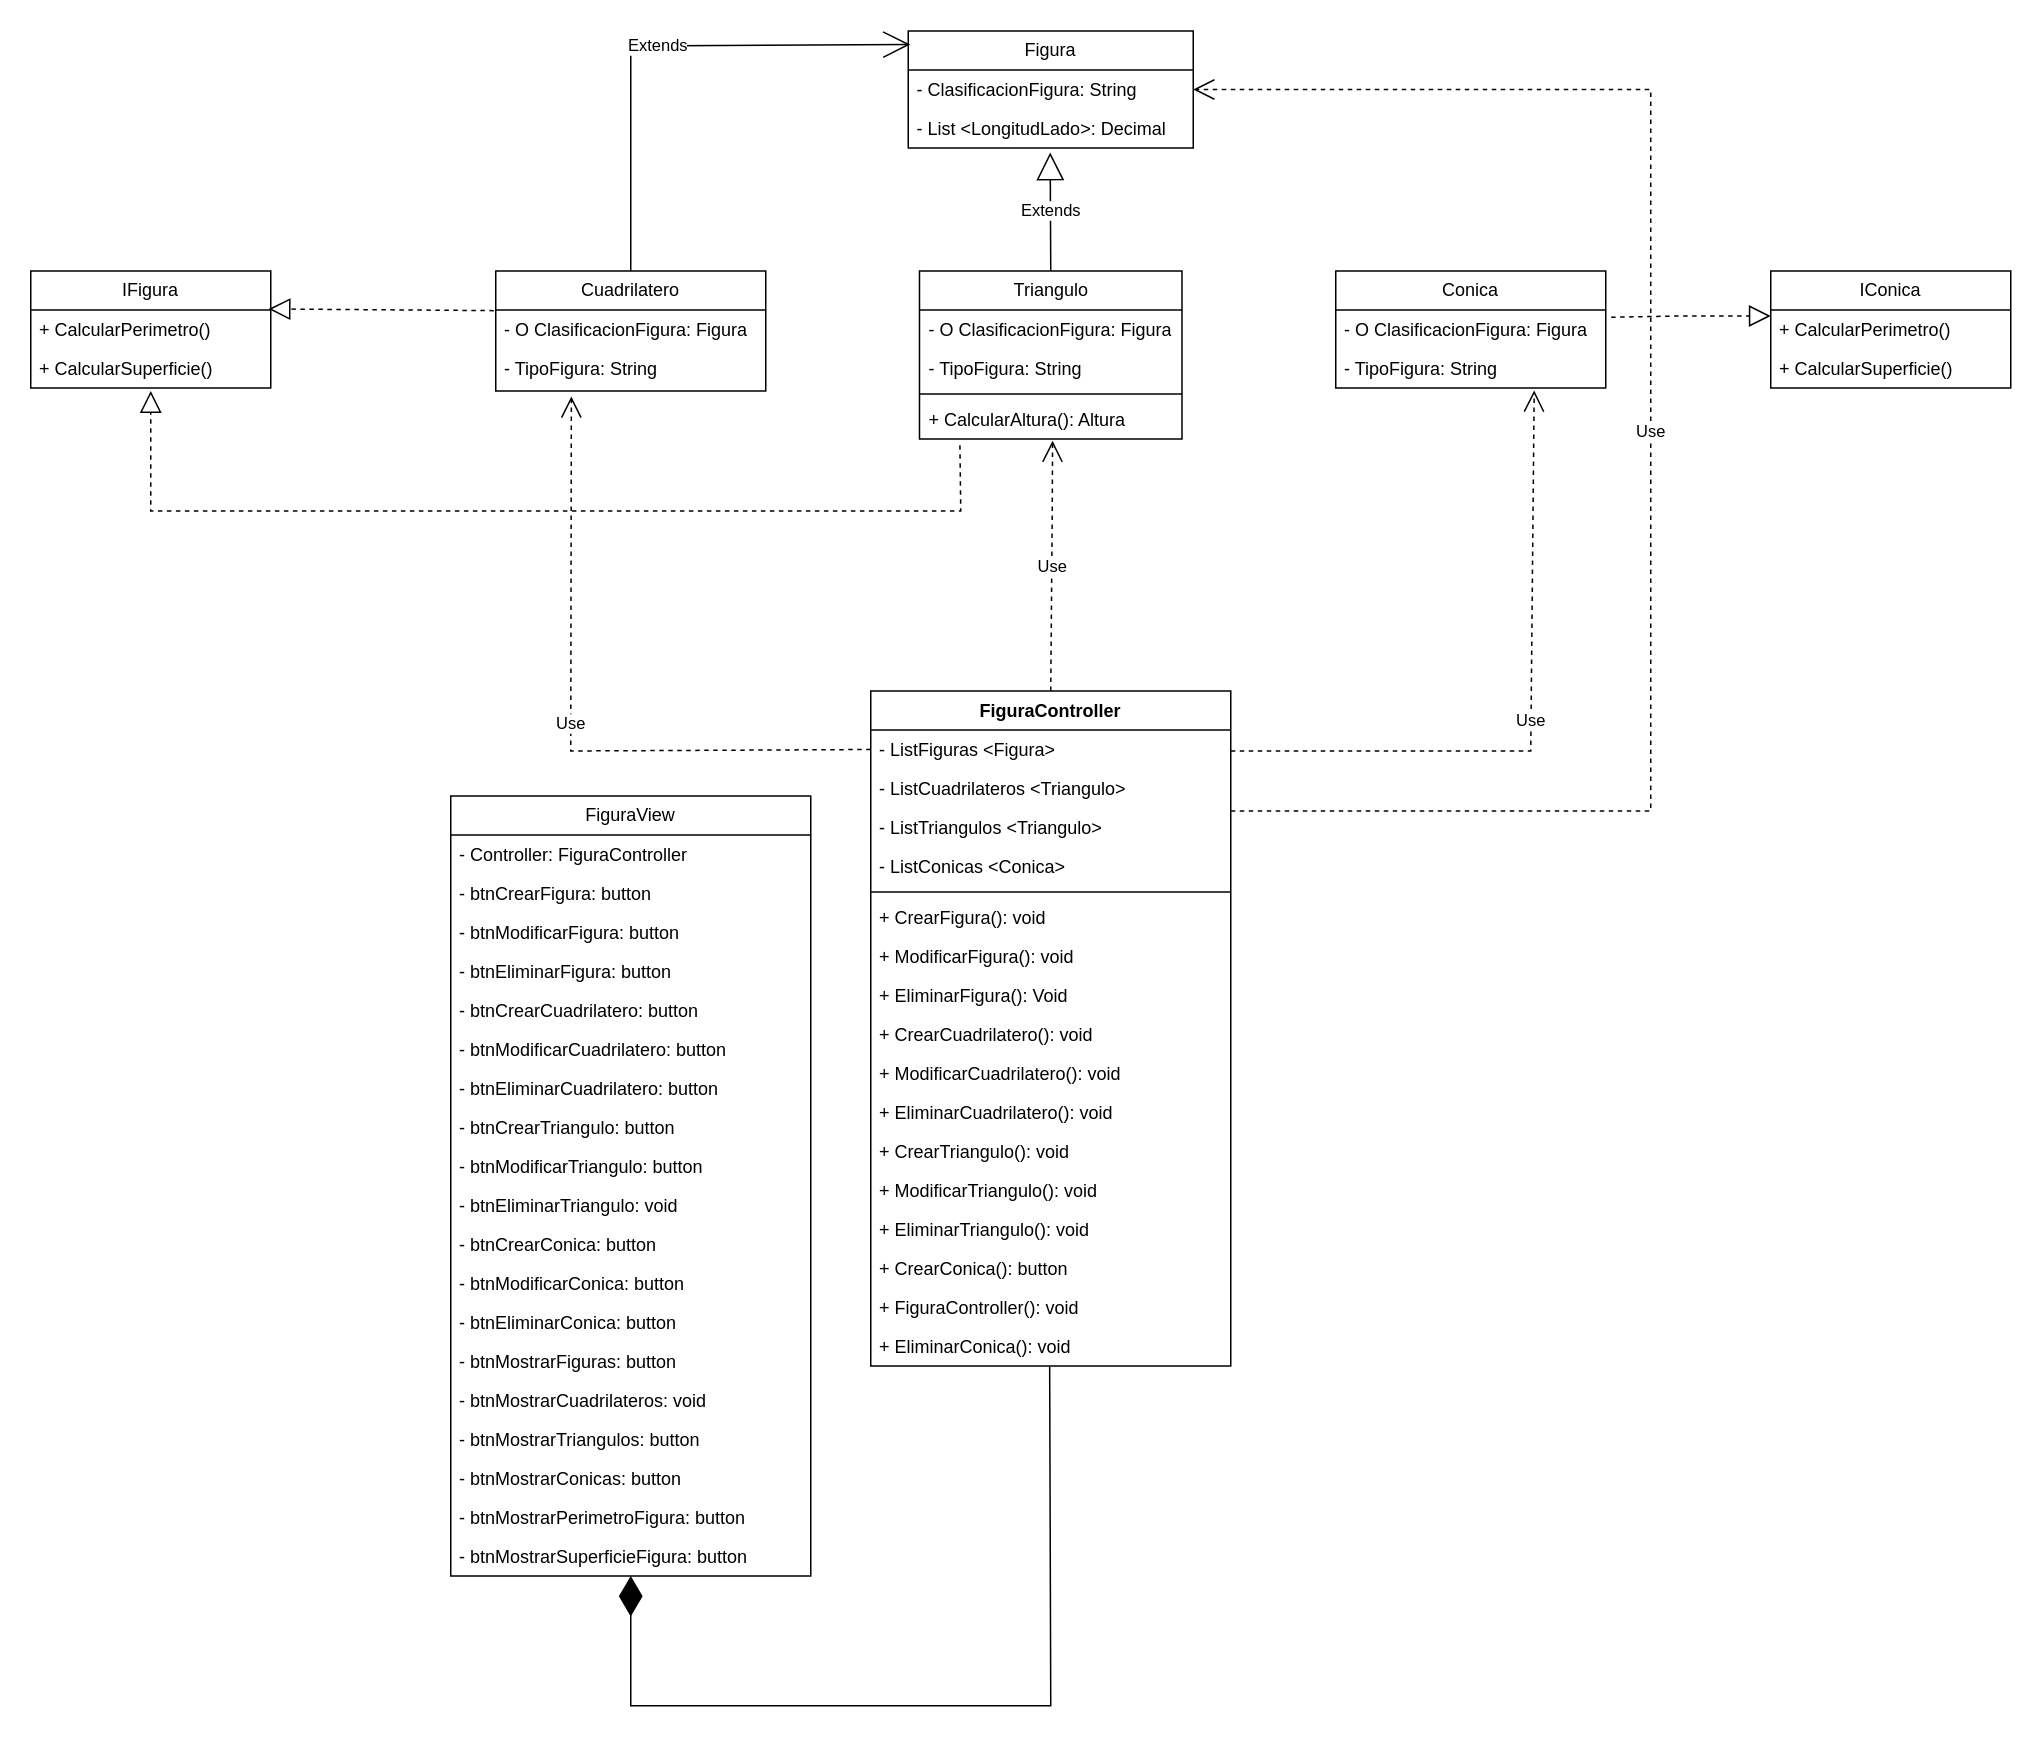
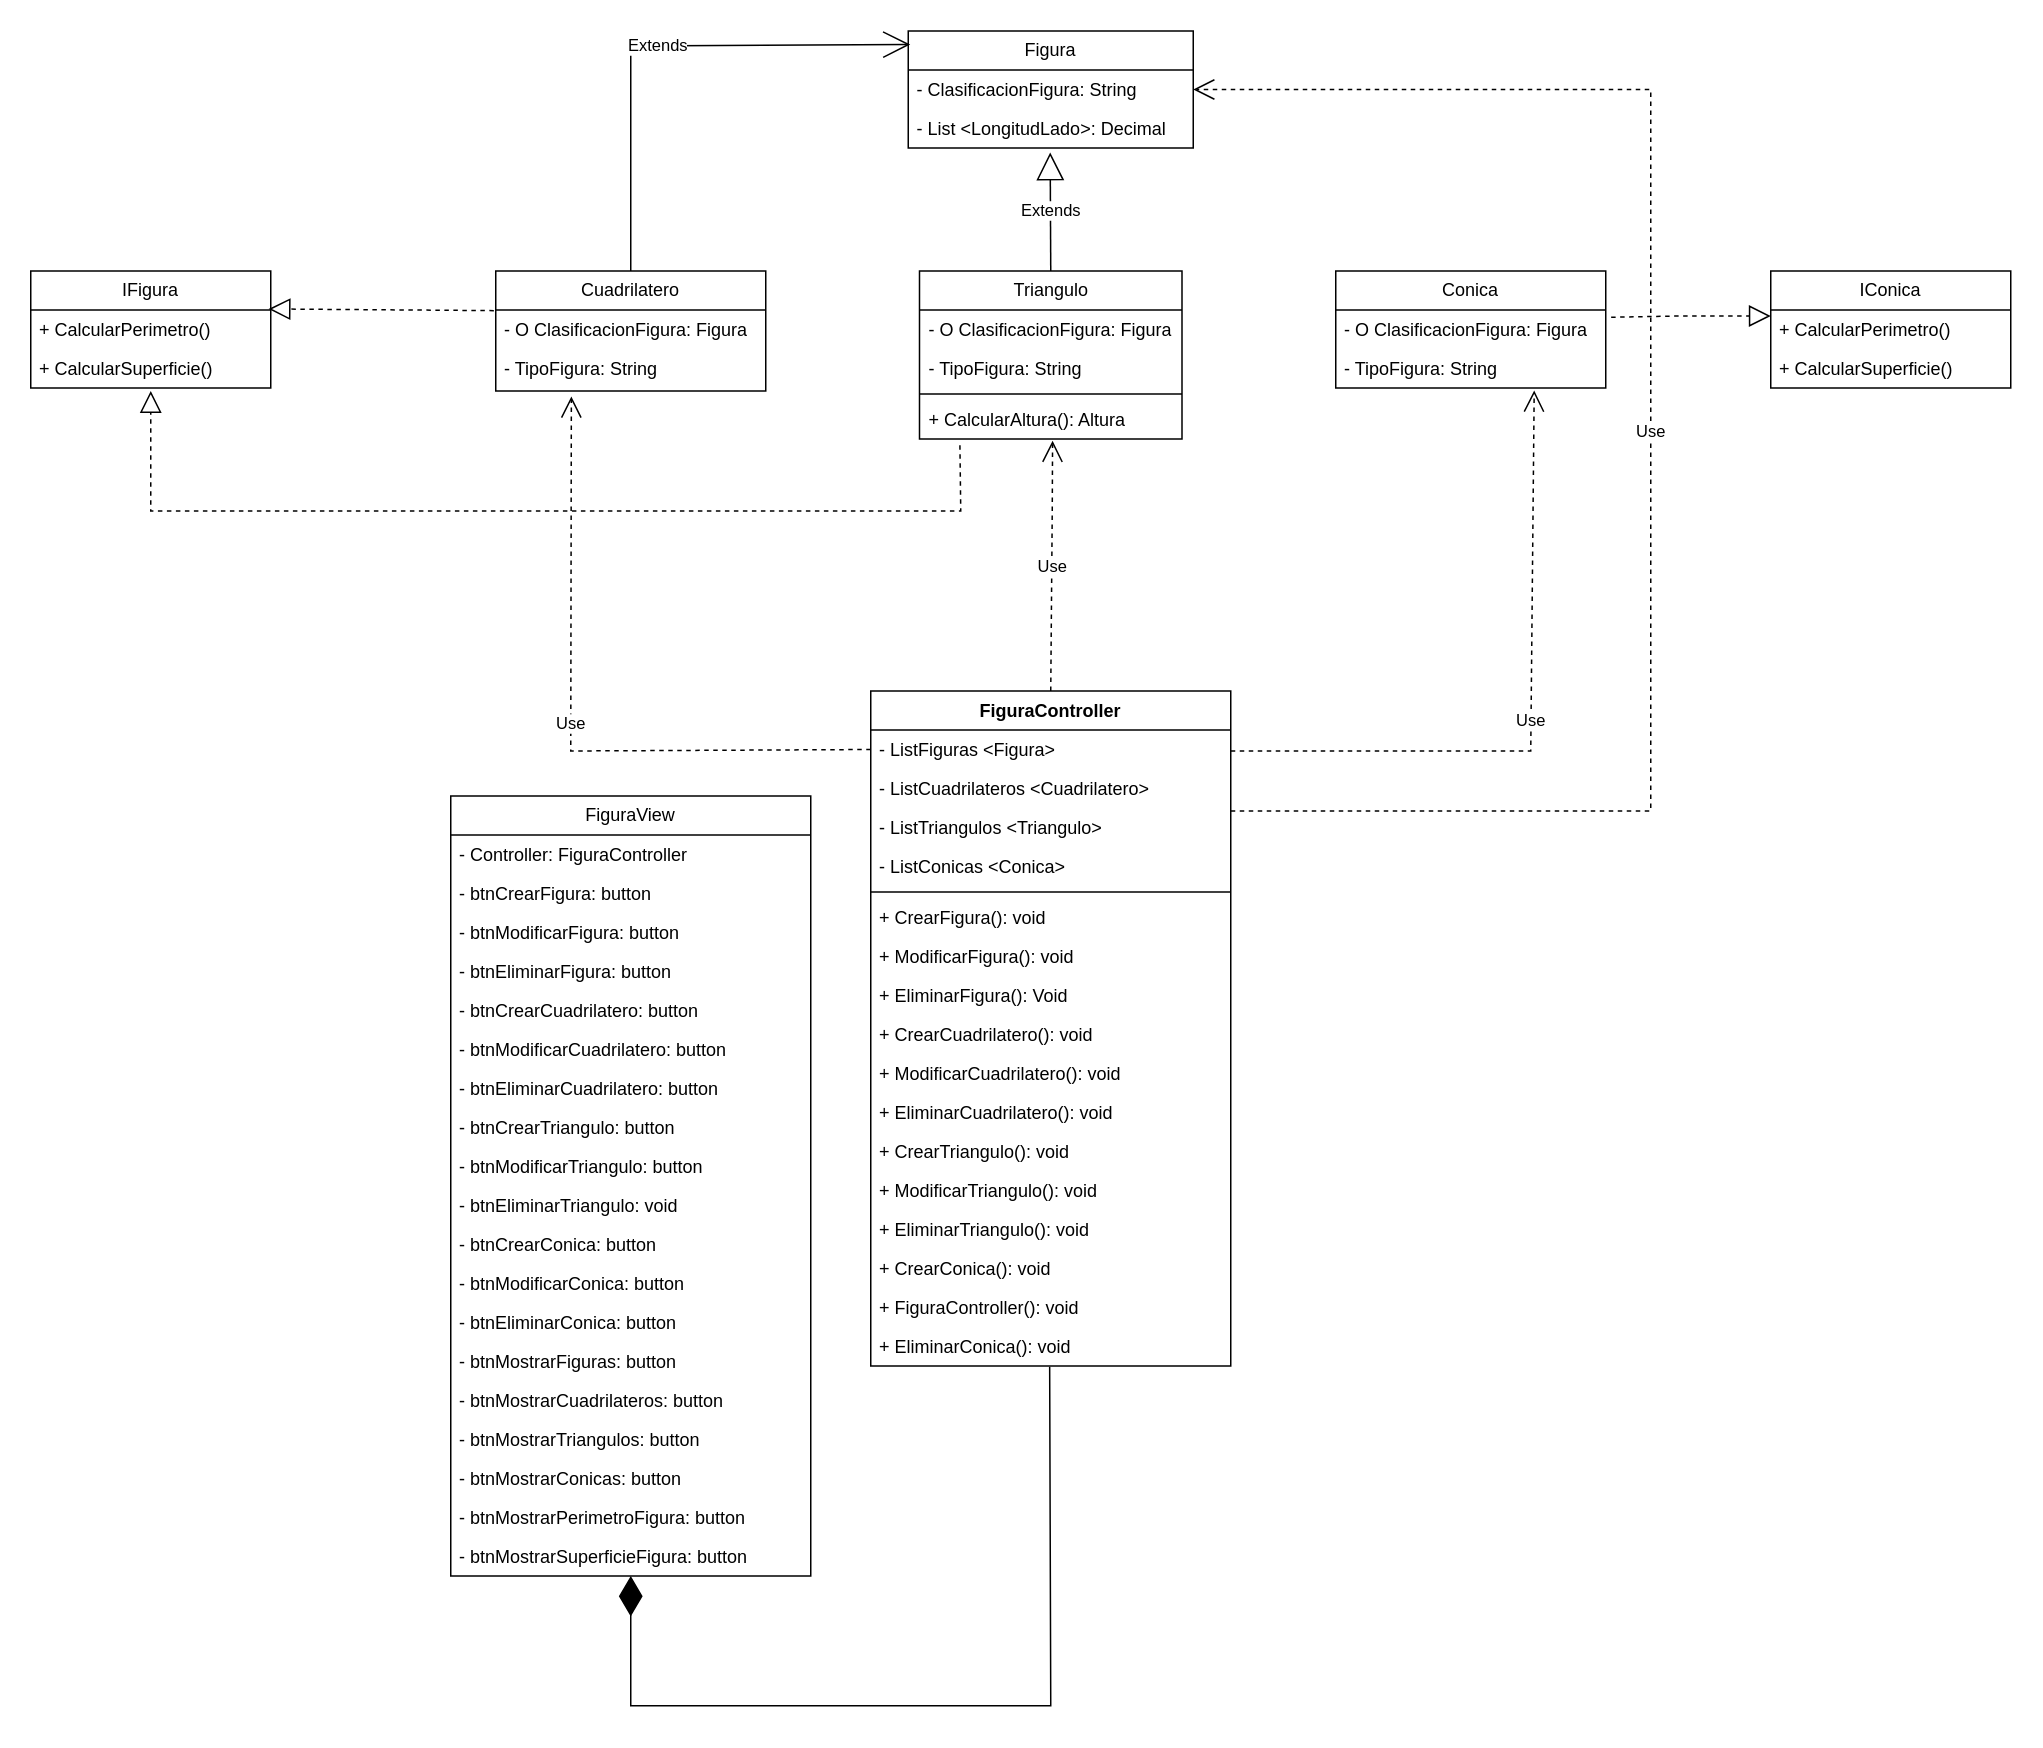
(1020, 790) -> (1035, 790)
(986, 1270) -> (974, 1270)
(602, 1402) -> (614, 1402)
